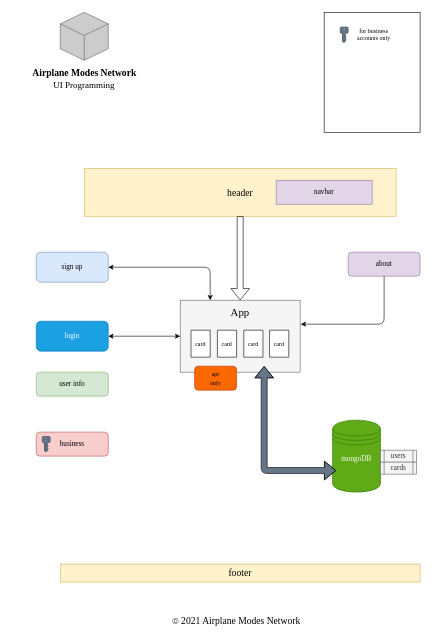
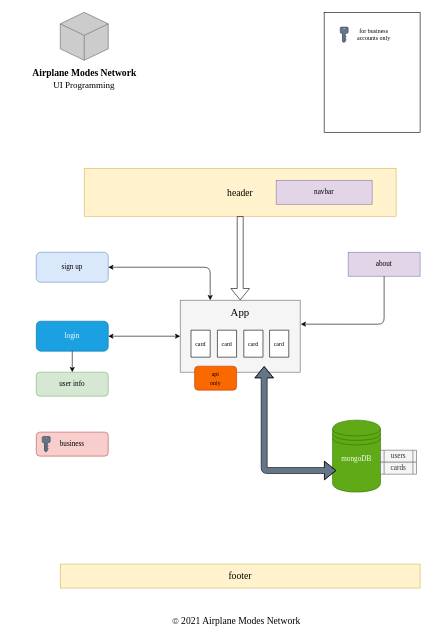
(384, 264) -> (384, 264)
none -> (72, 366)
(240, 573) -> (240, 576)
